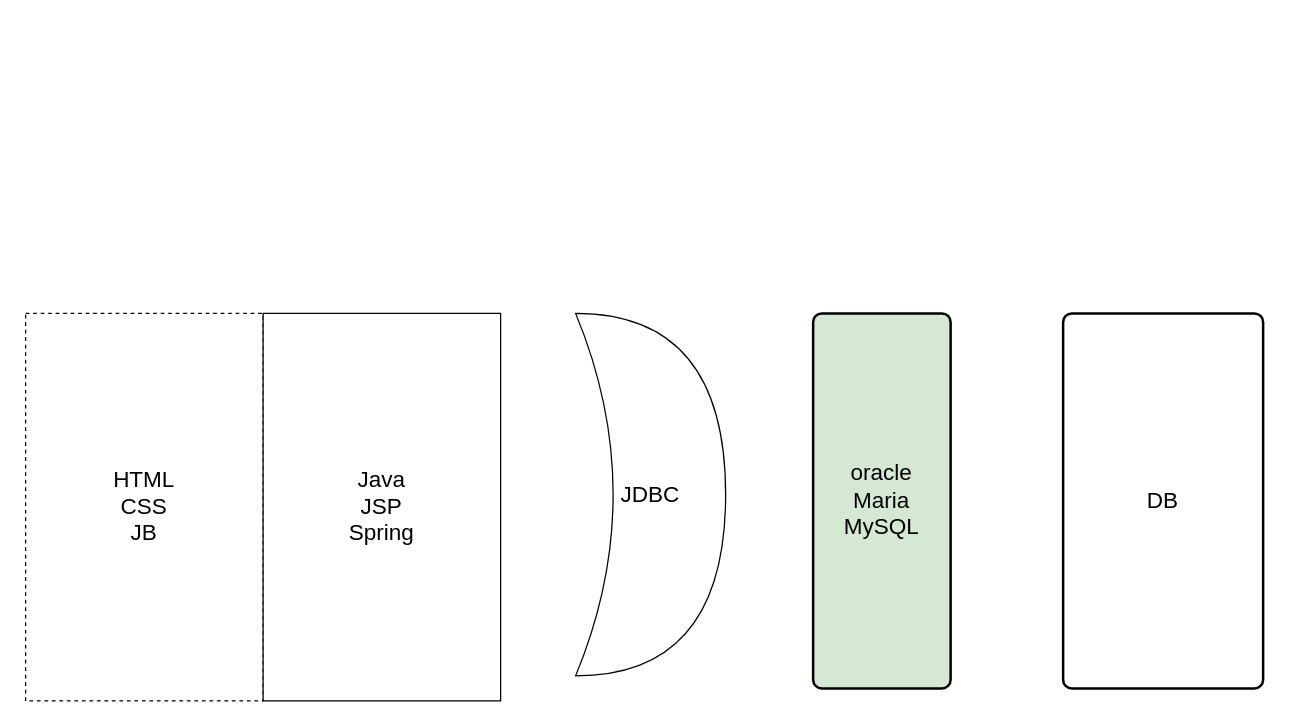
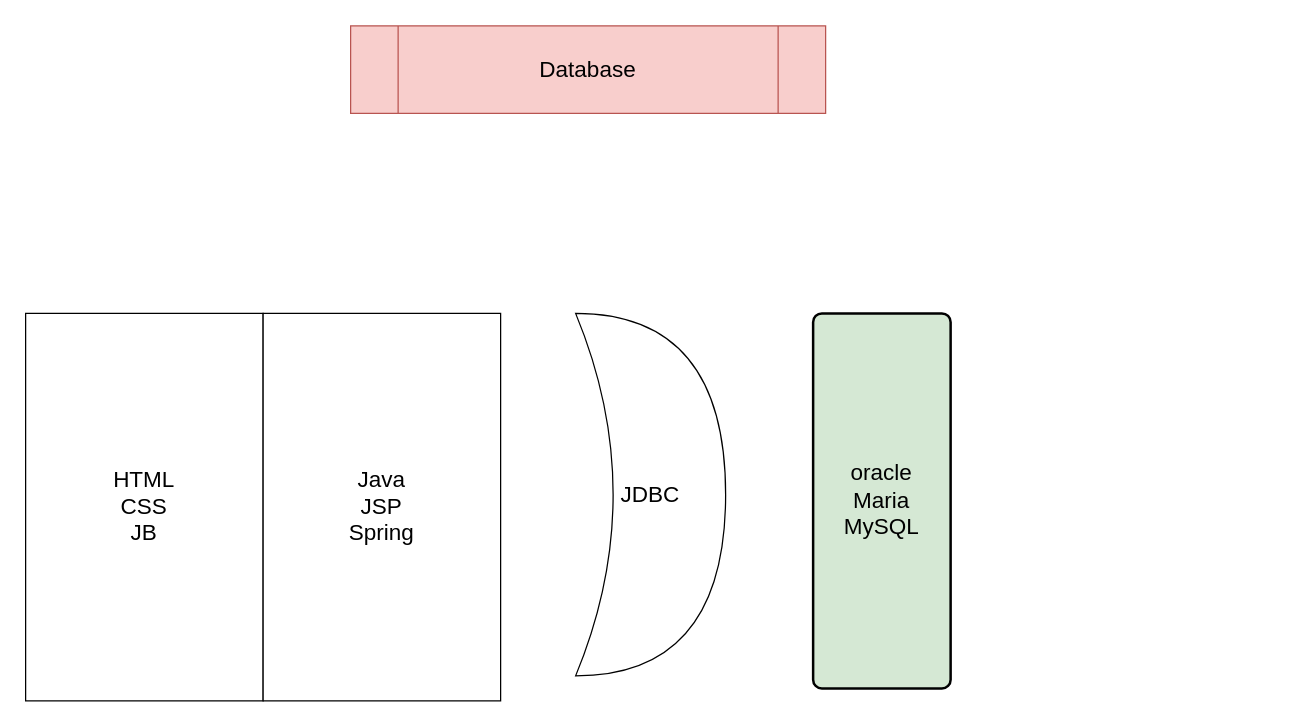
none -> (588, 69)
(1163, 501) -> none
(144, 507) -> (144, 507)
